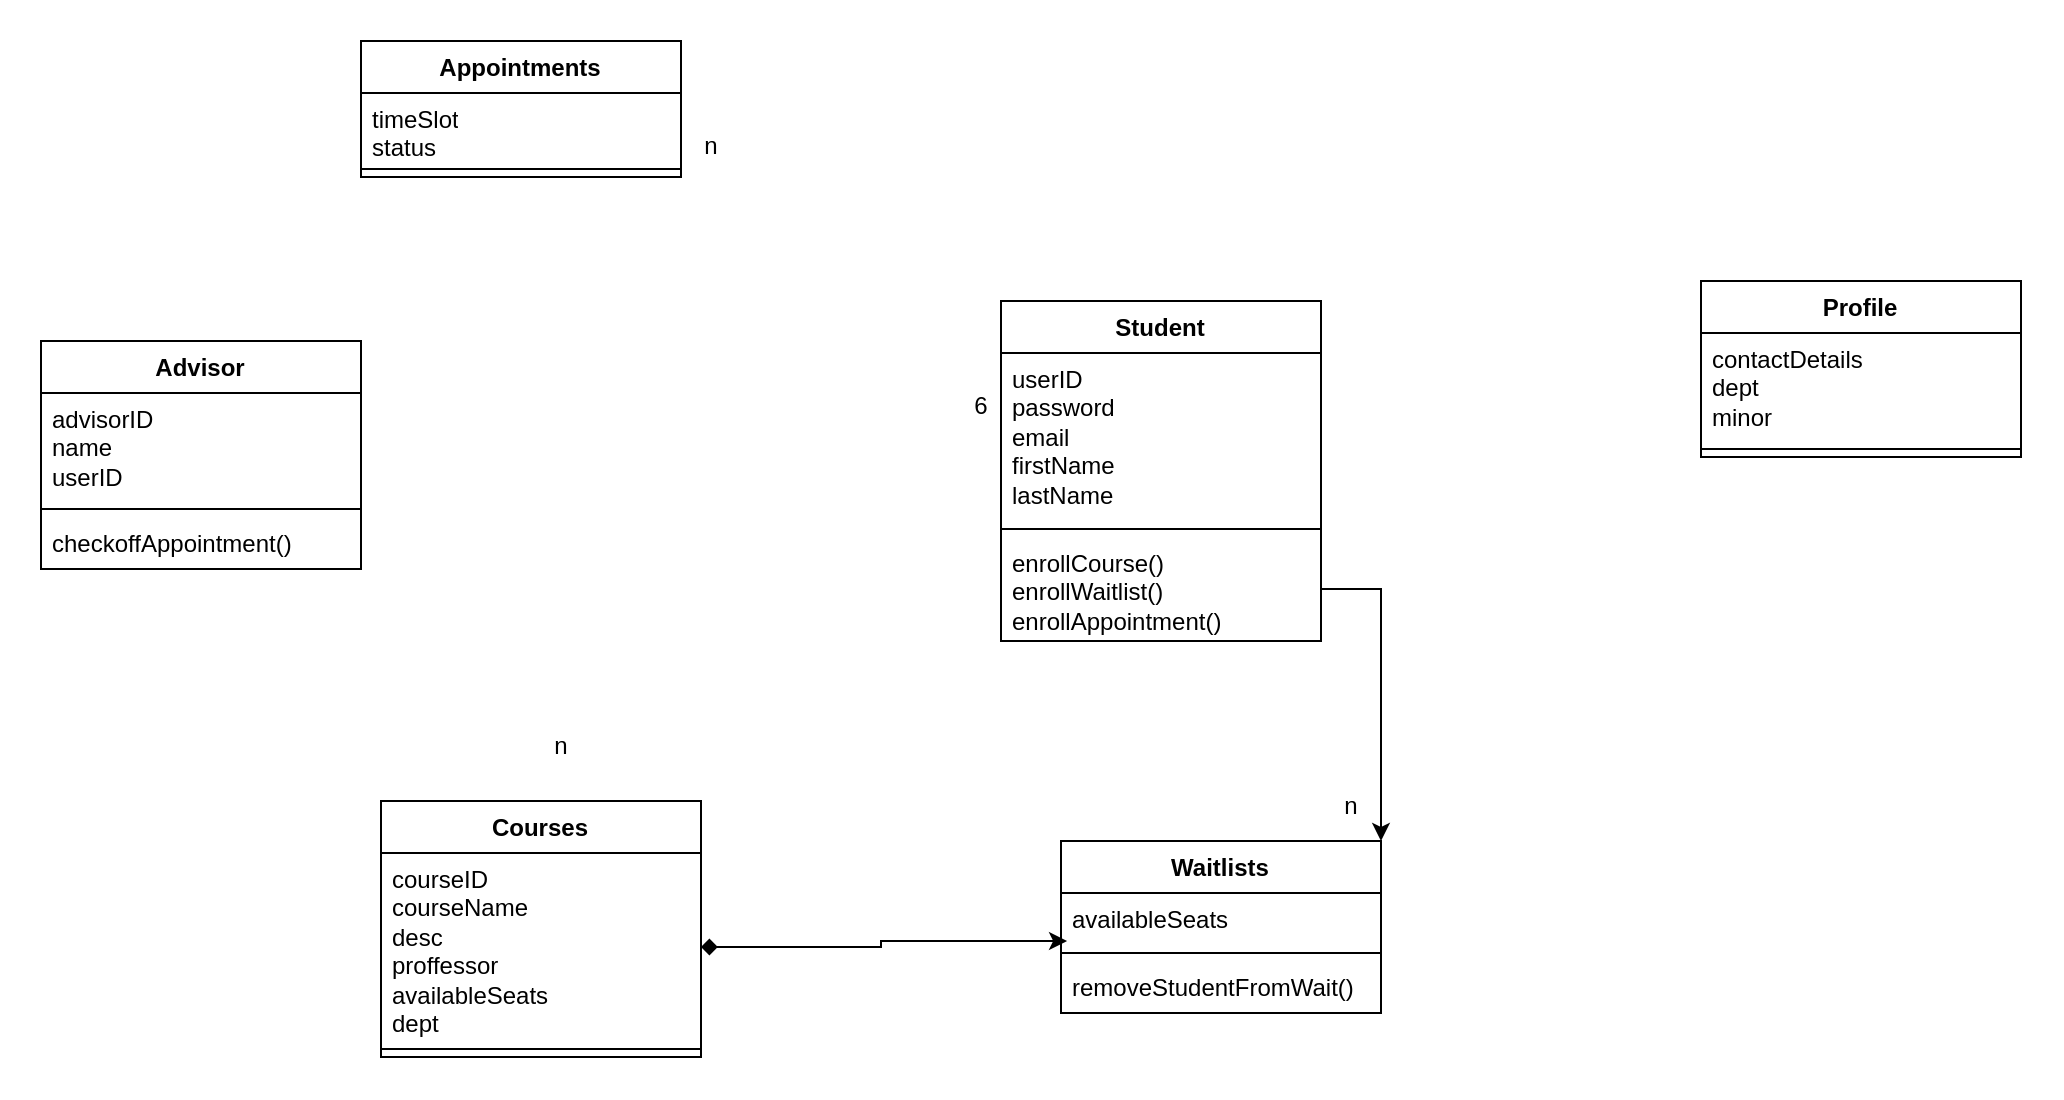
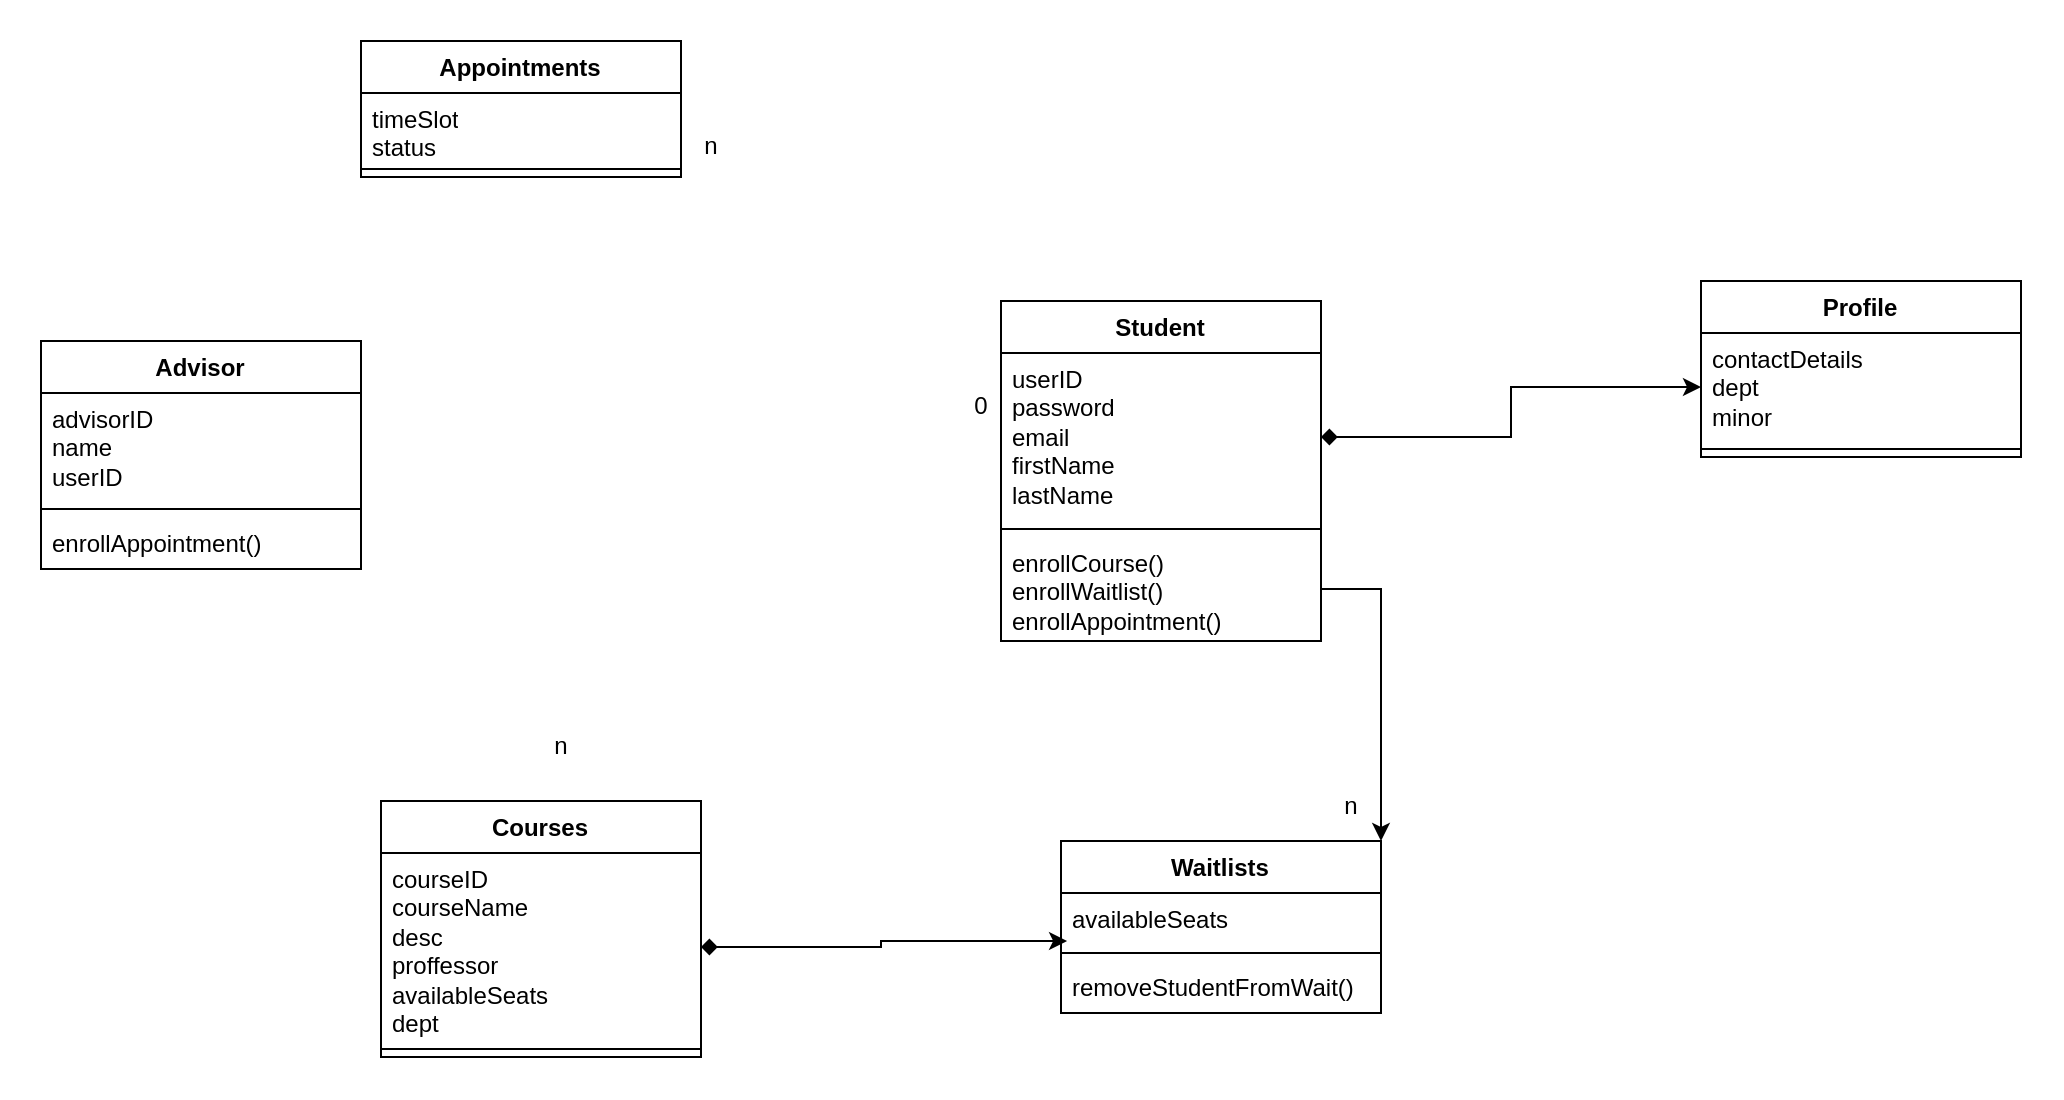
(982, 407) -> (982, 407)
none -> (1511, 411)
(191, 545) -> (171, 545)
